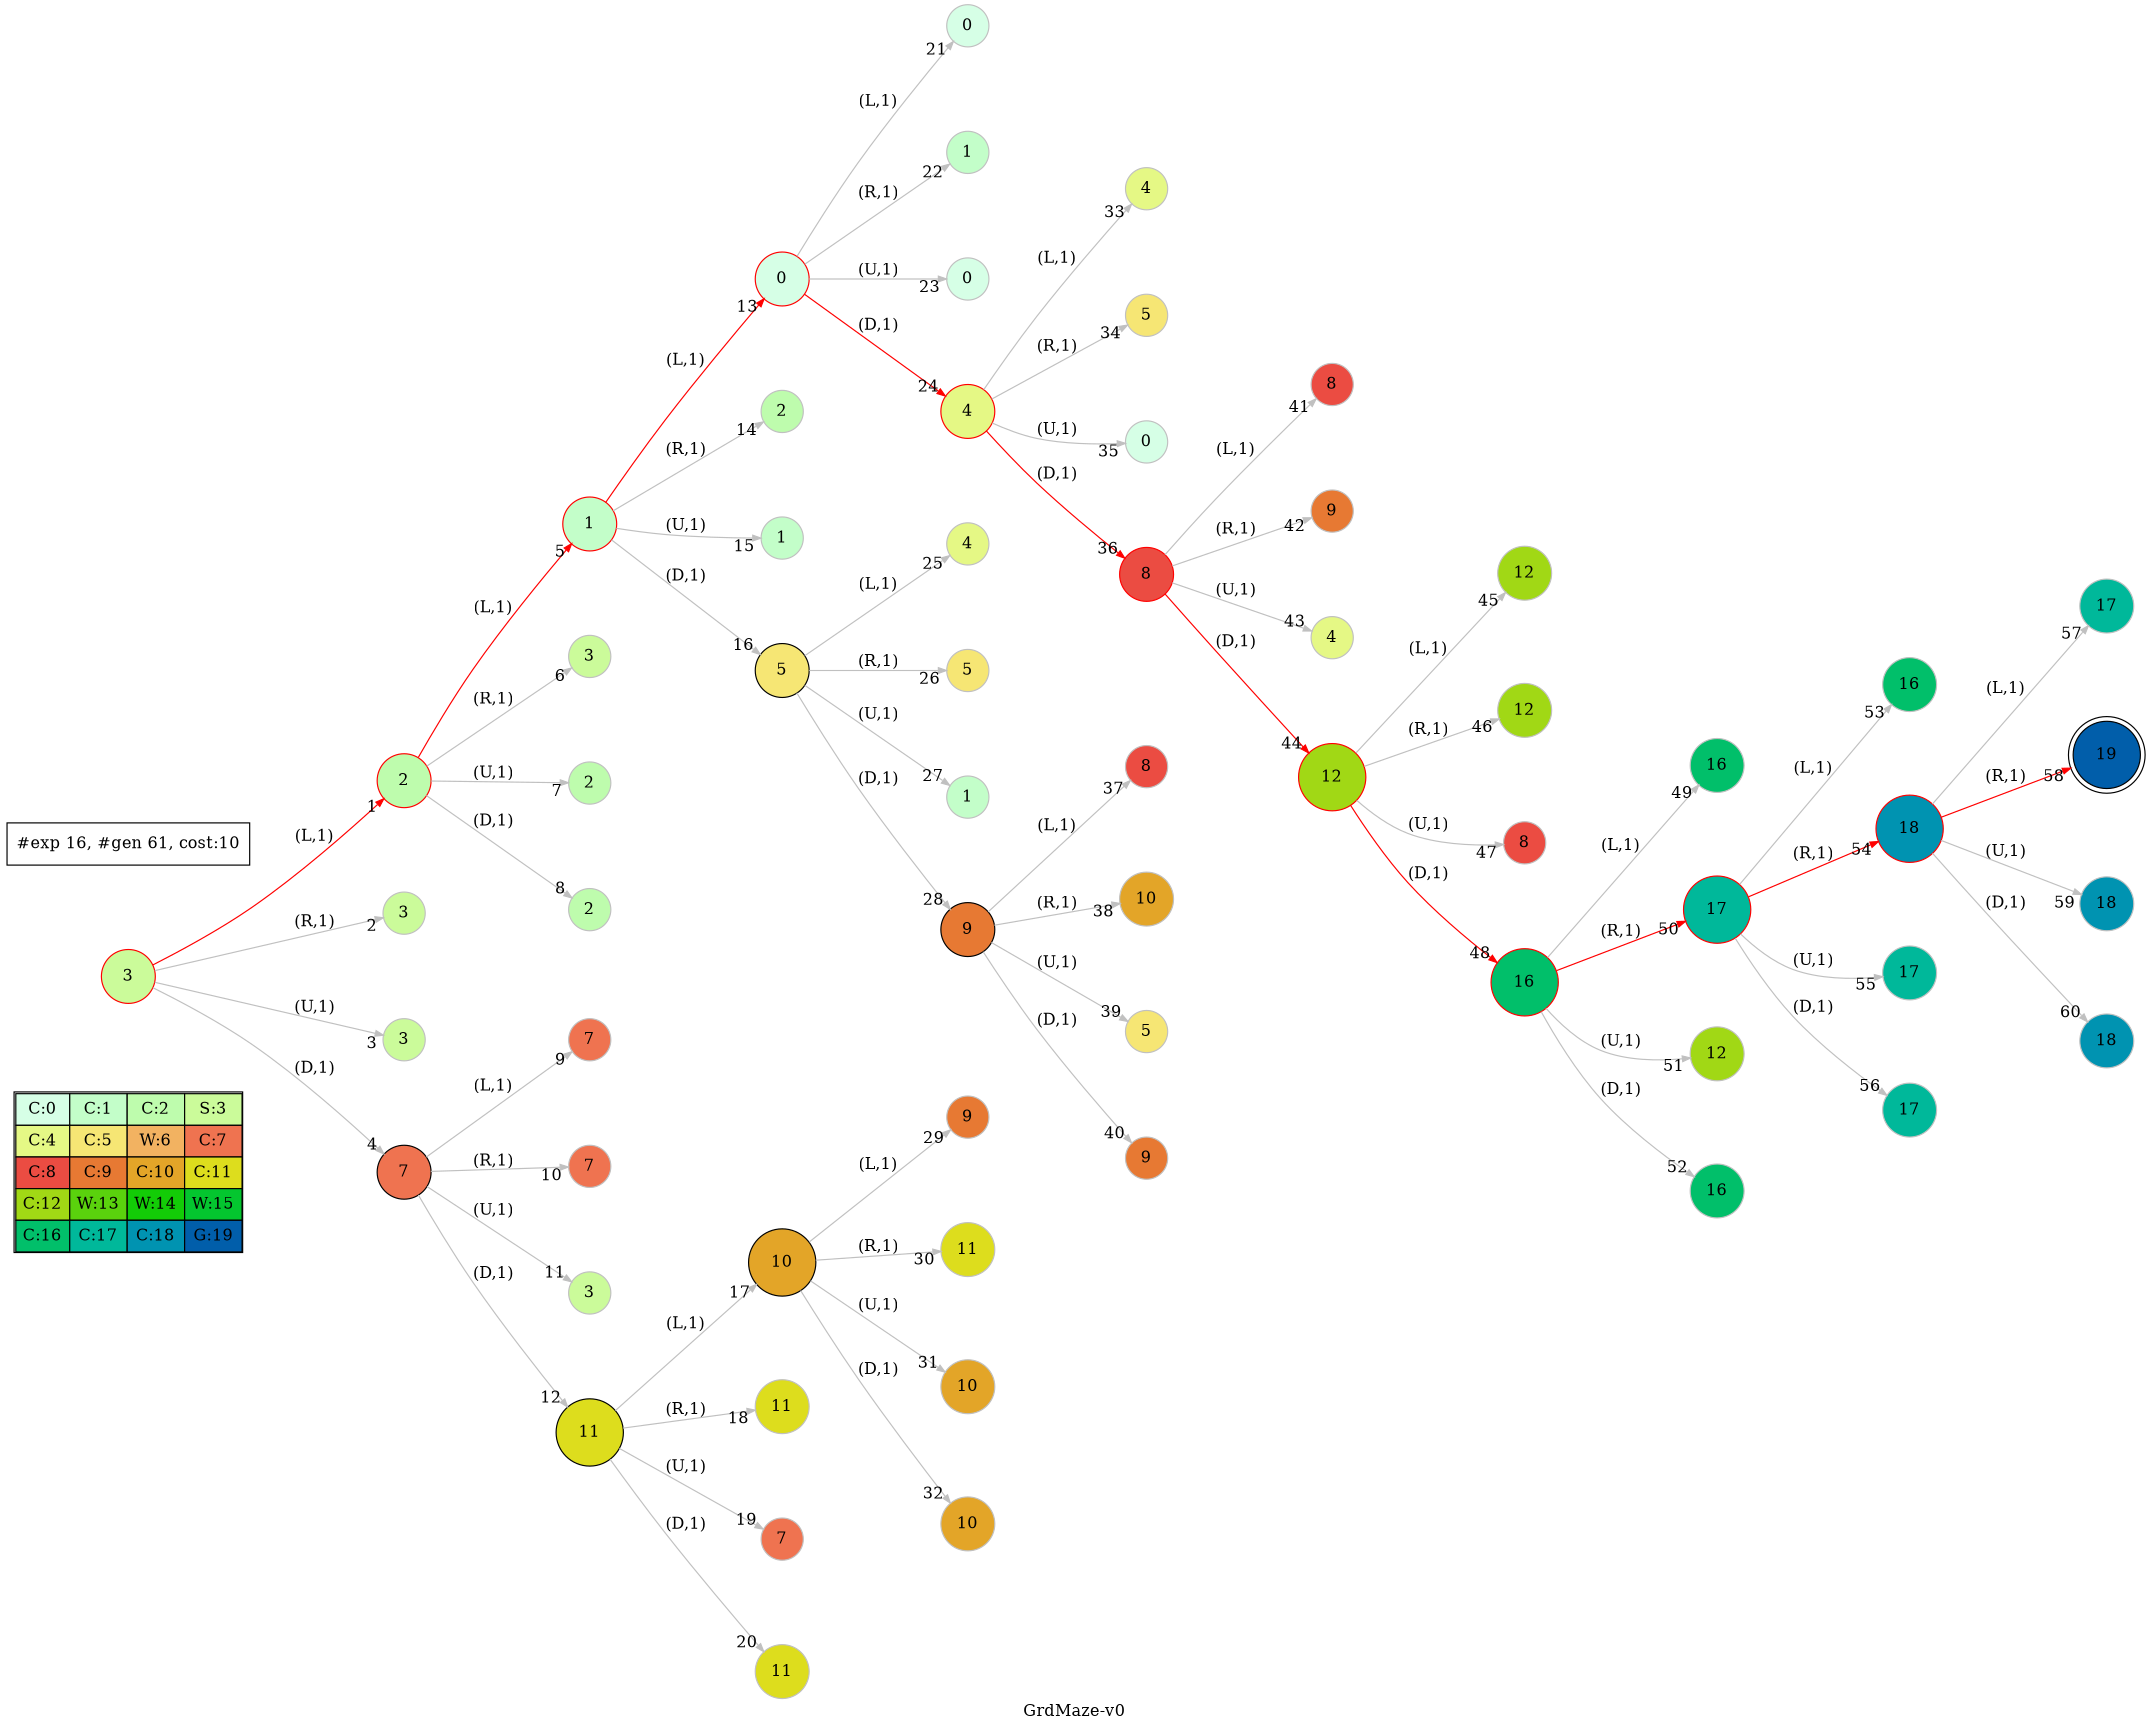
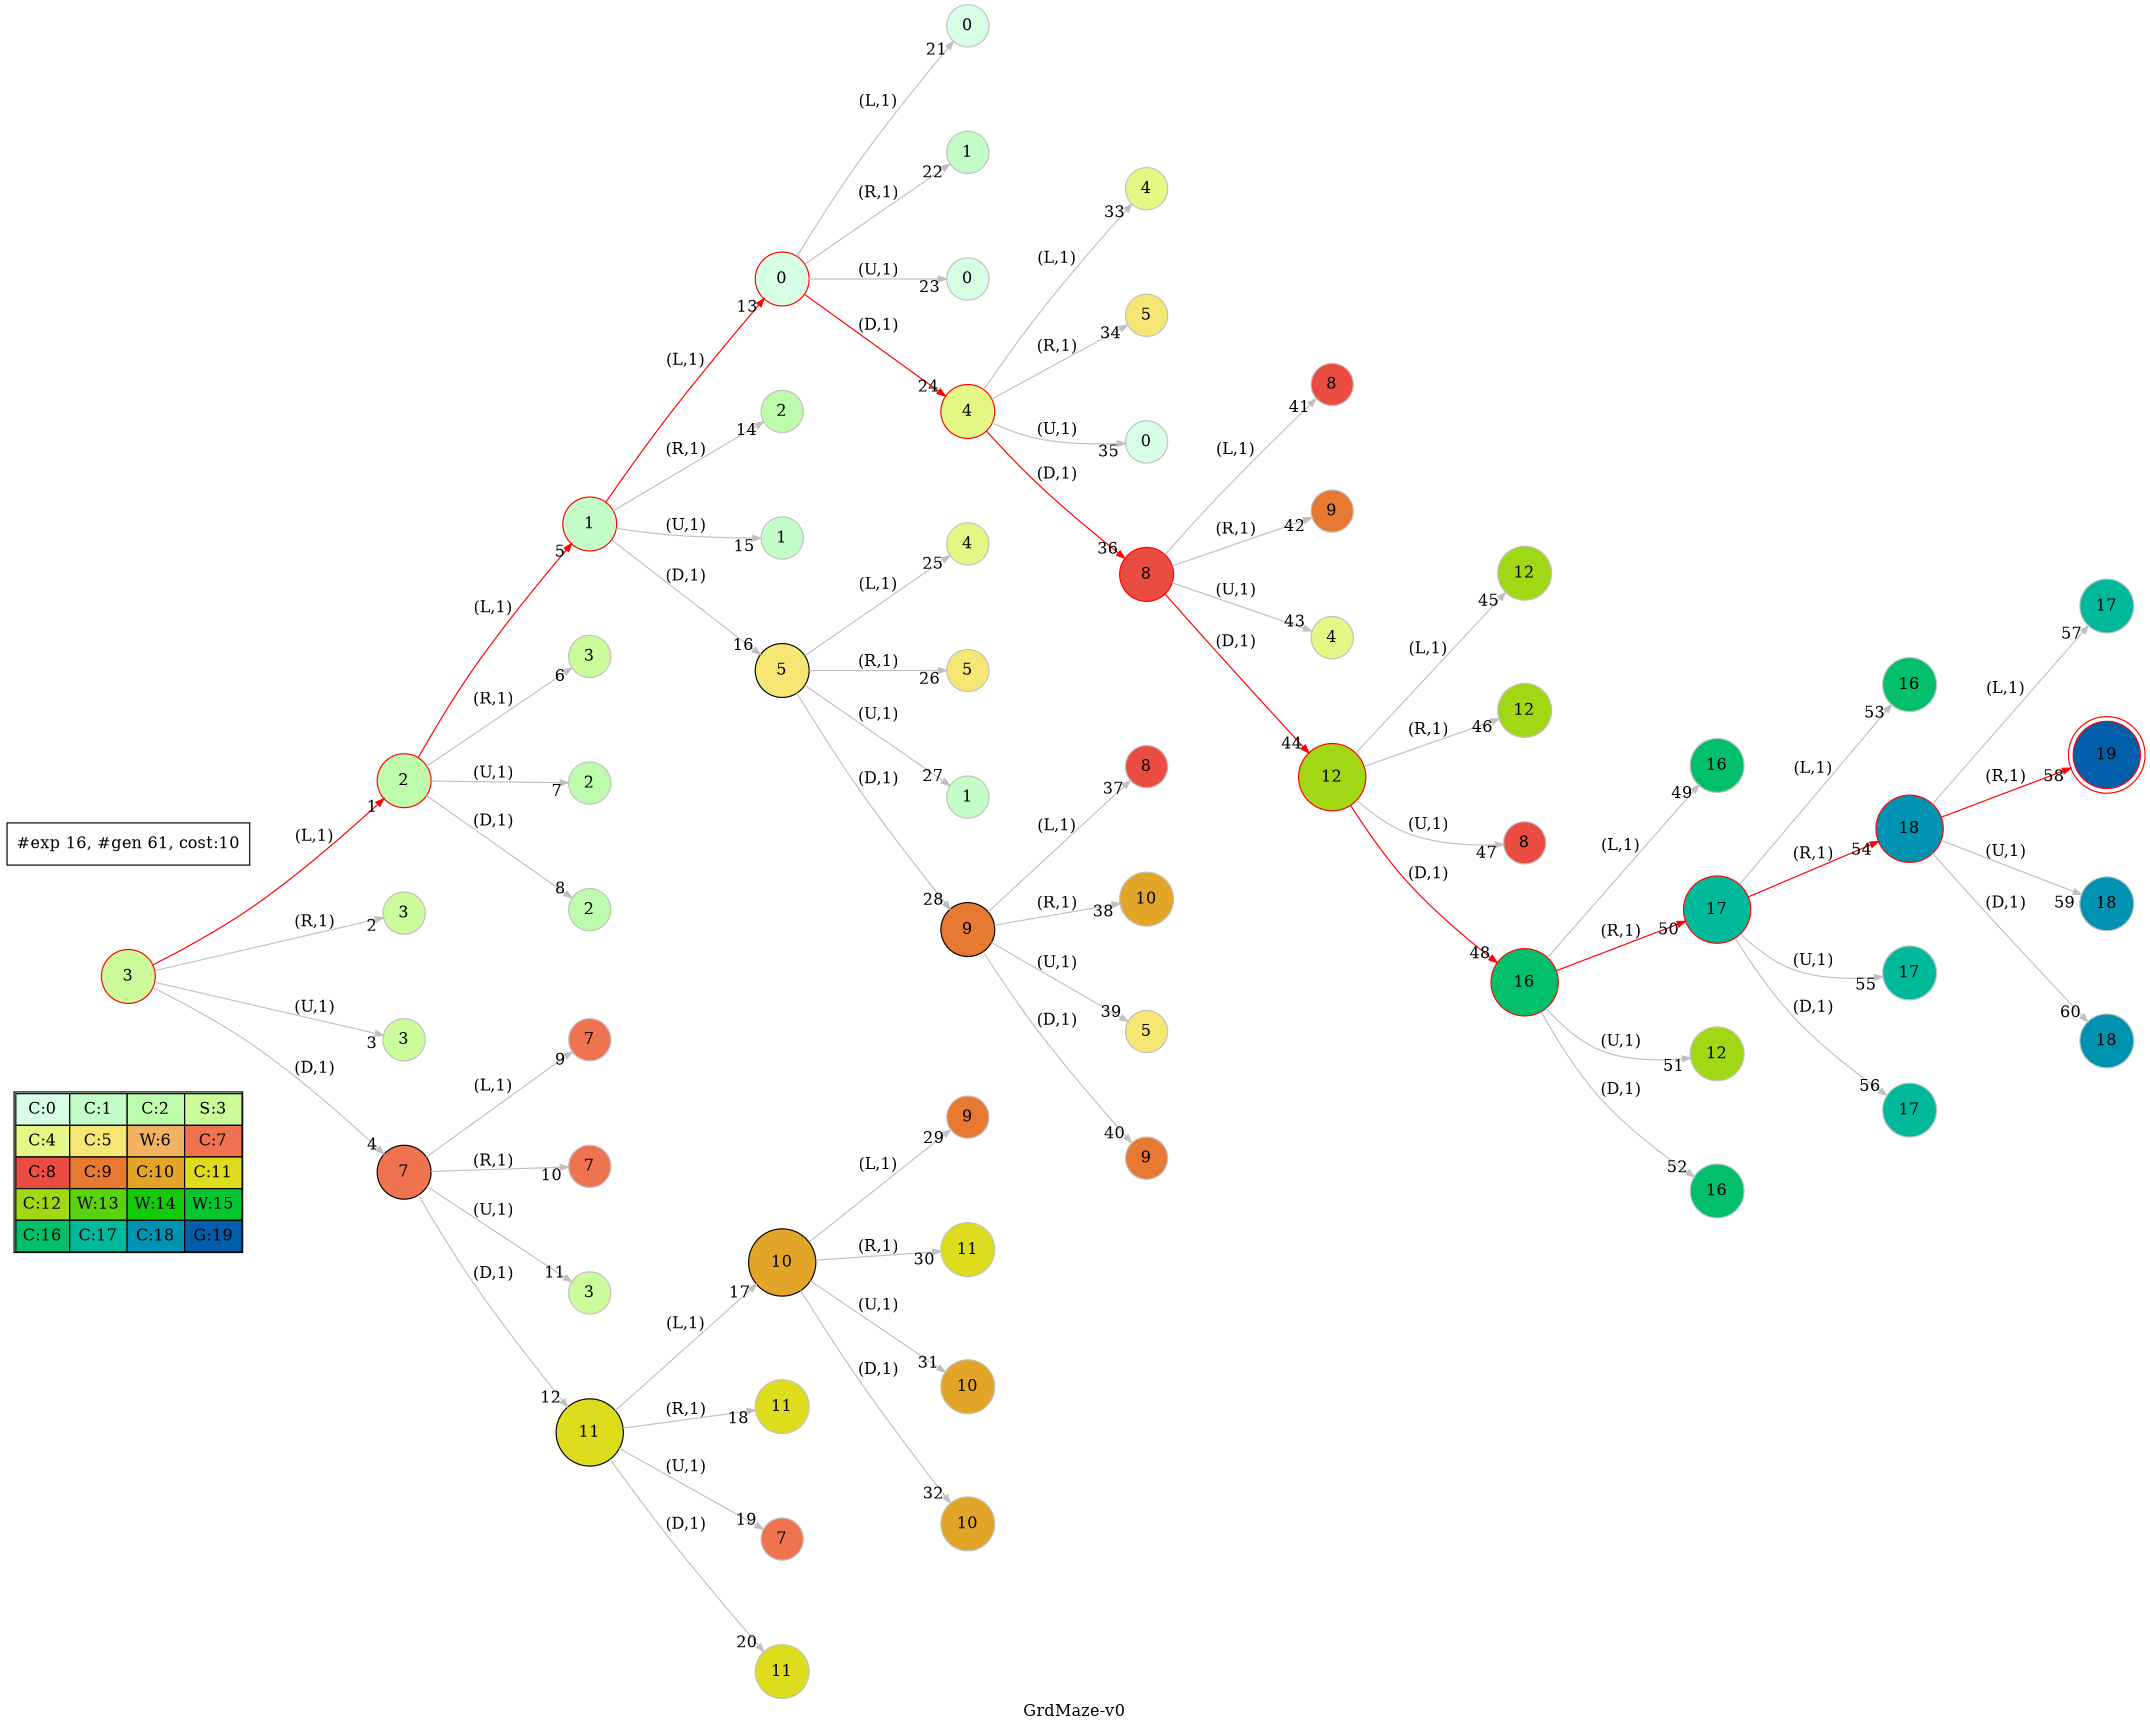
(2107, 755) -> (2107, 755)
